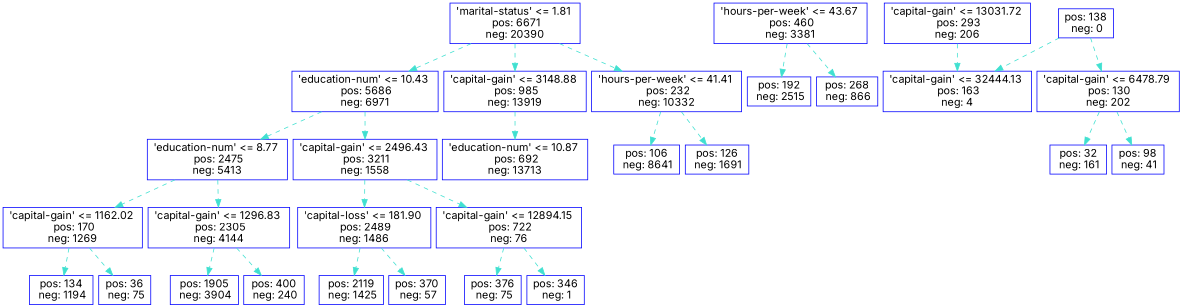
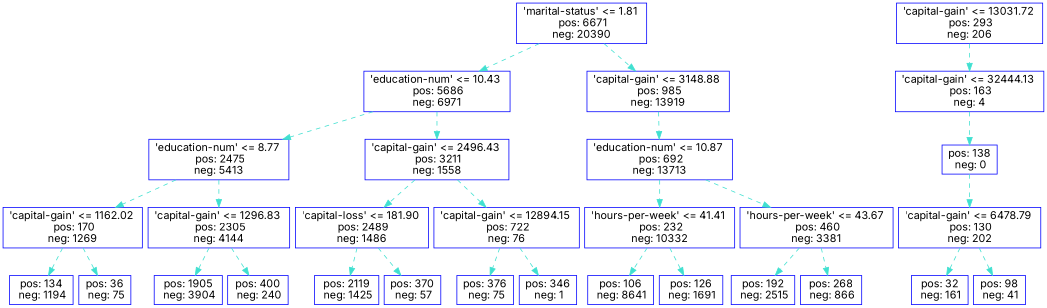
(1031, 53) -> (970, 125)
(587, 56) -> (660, 190)
none -> (735, 192)
